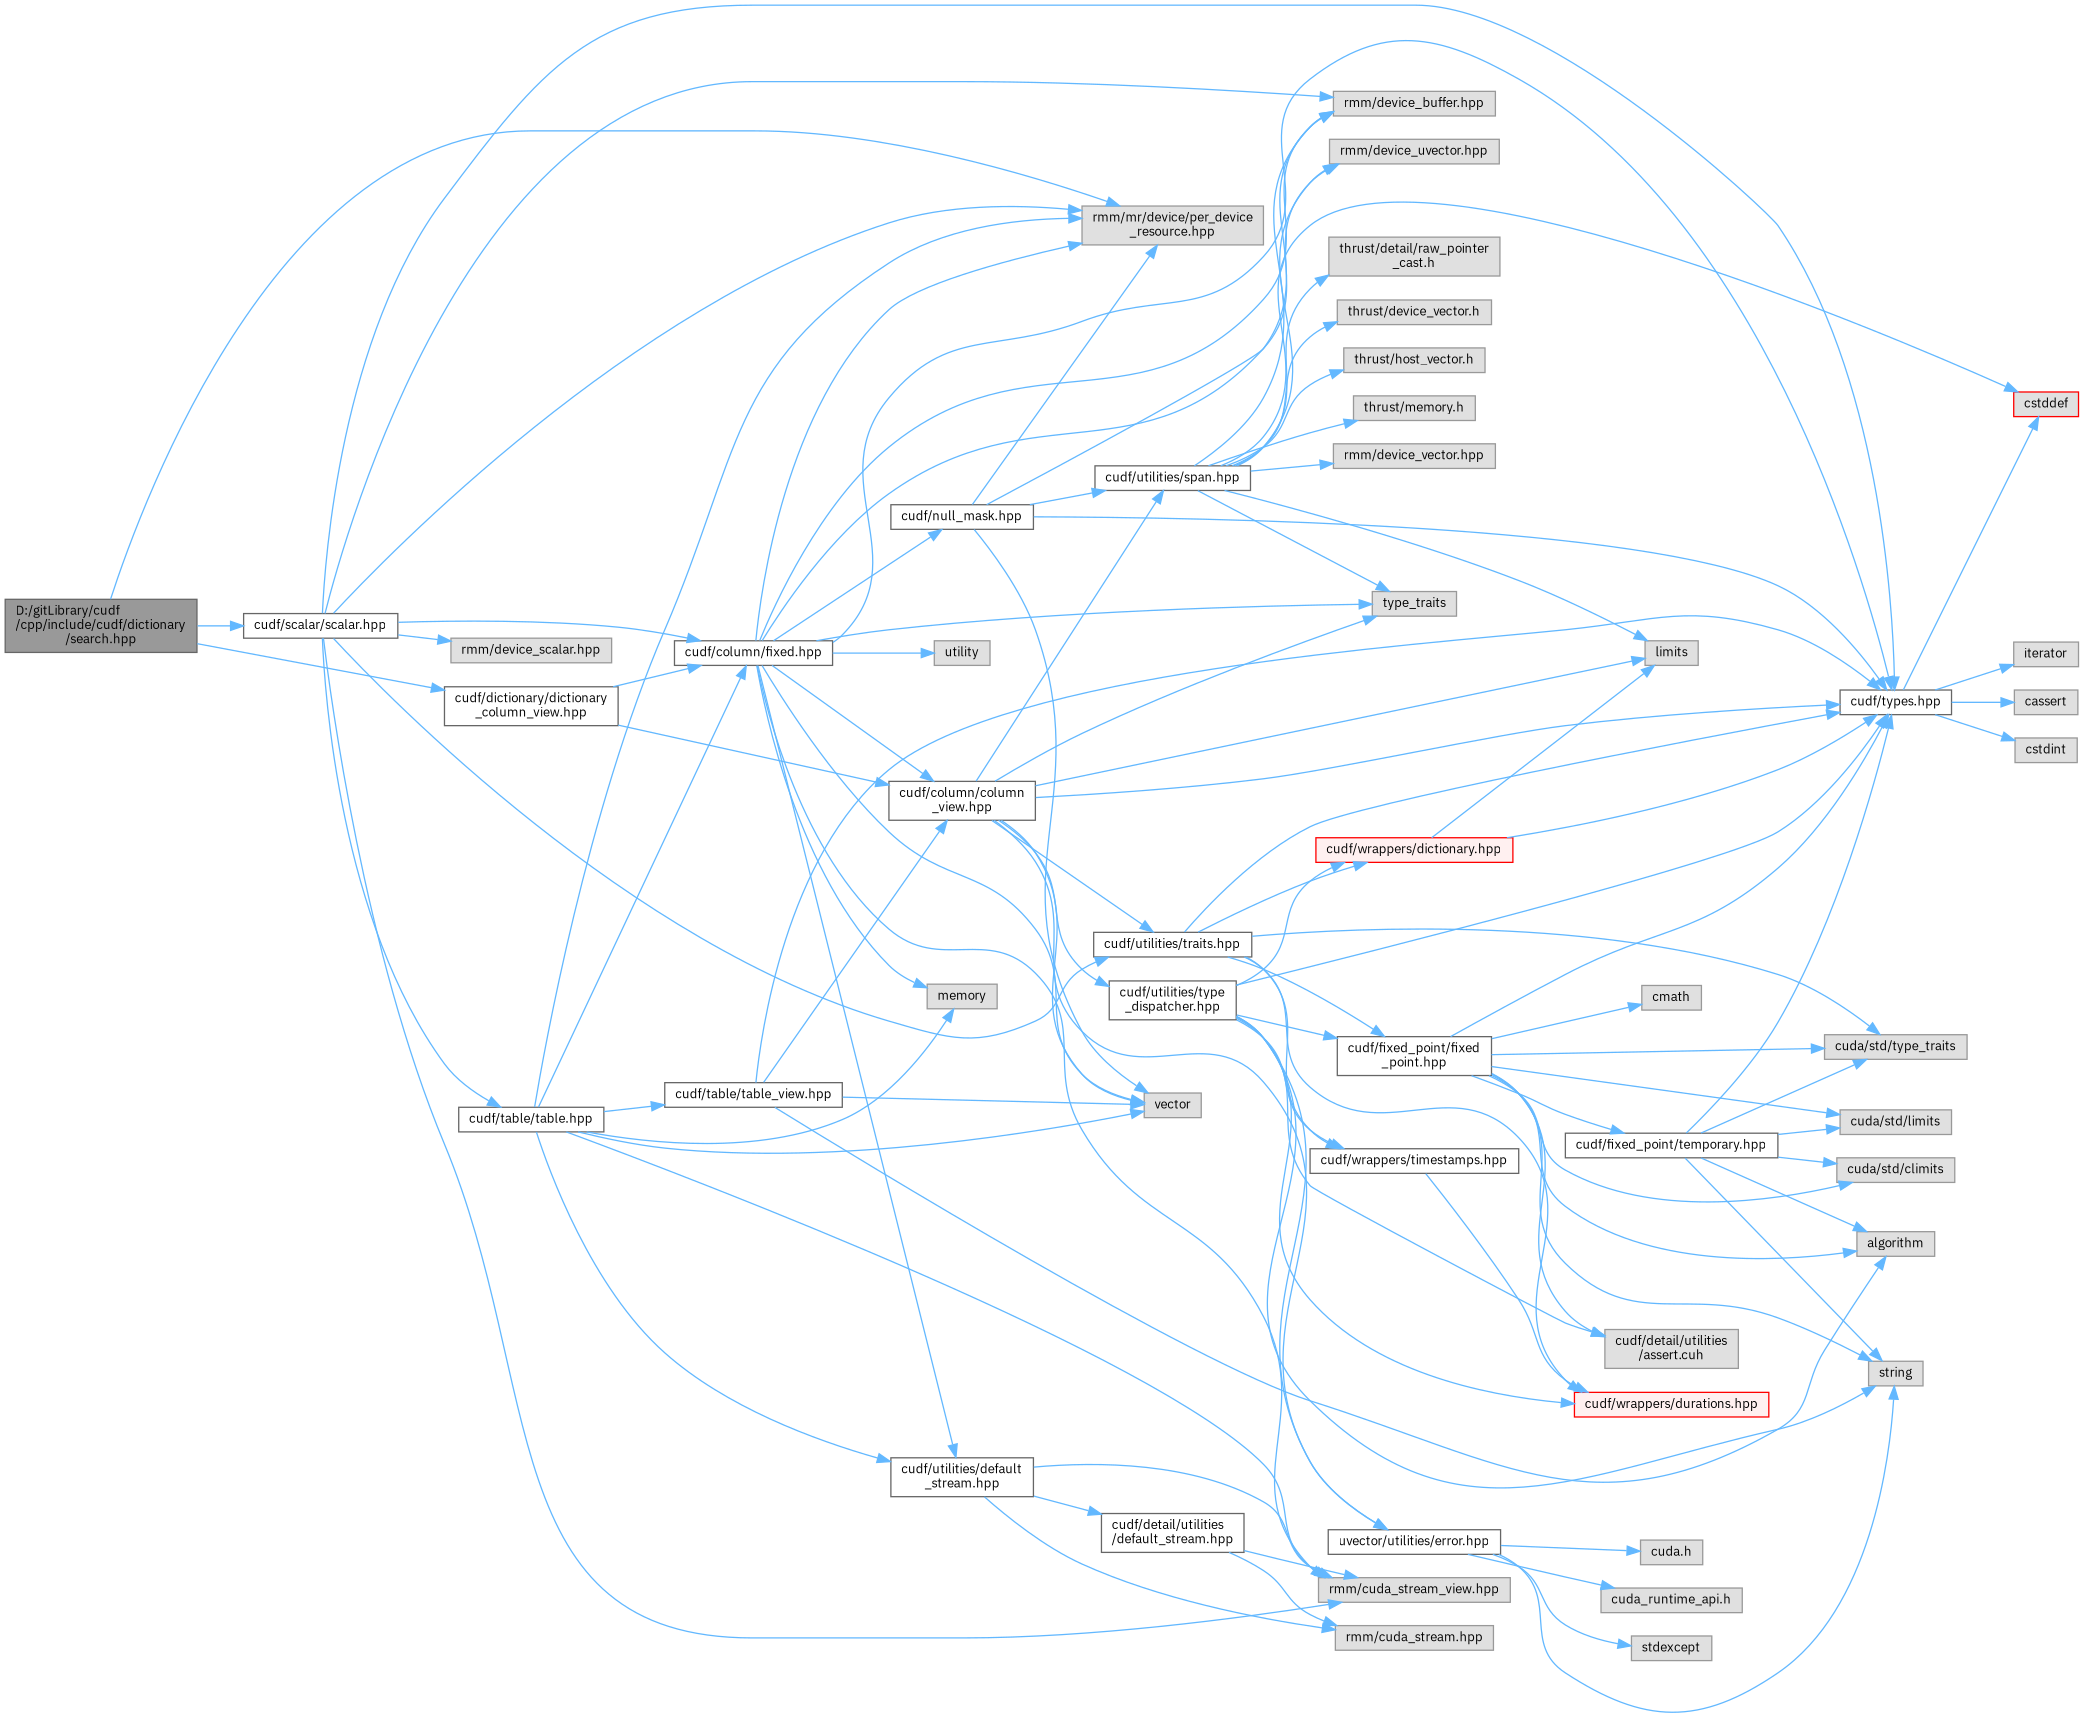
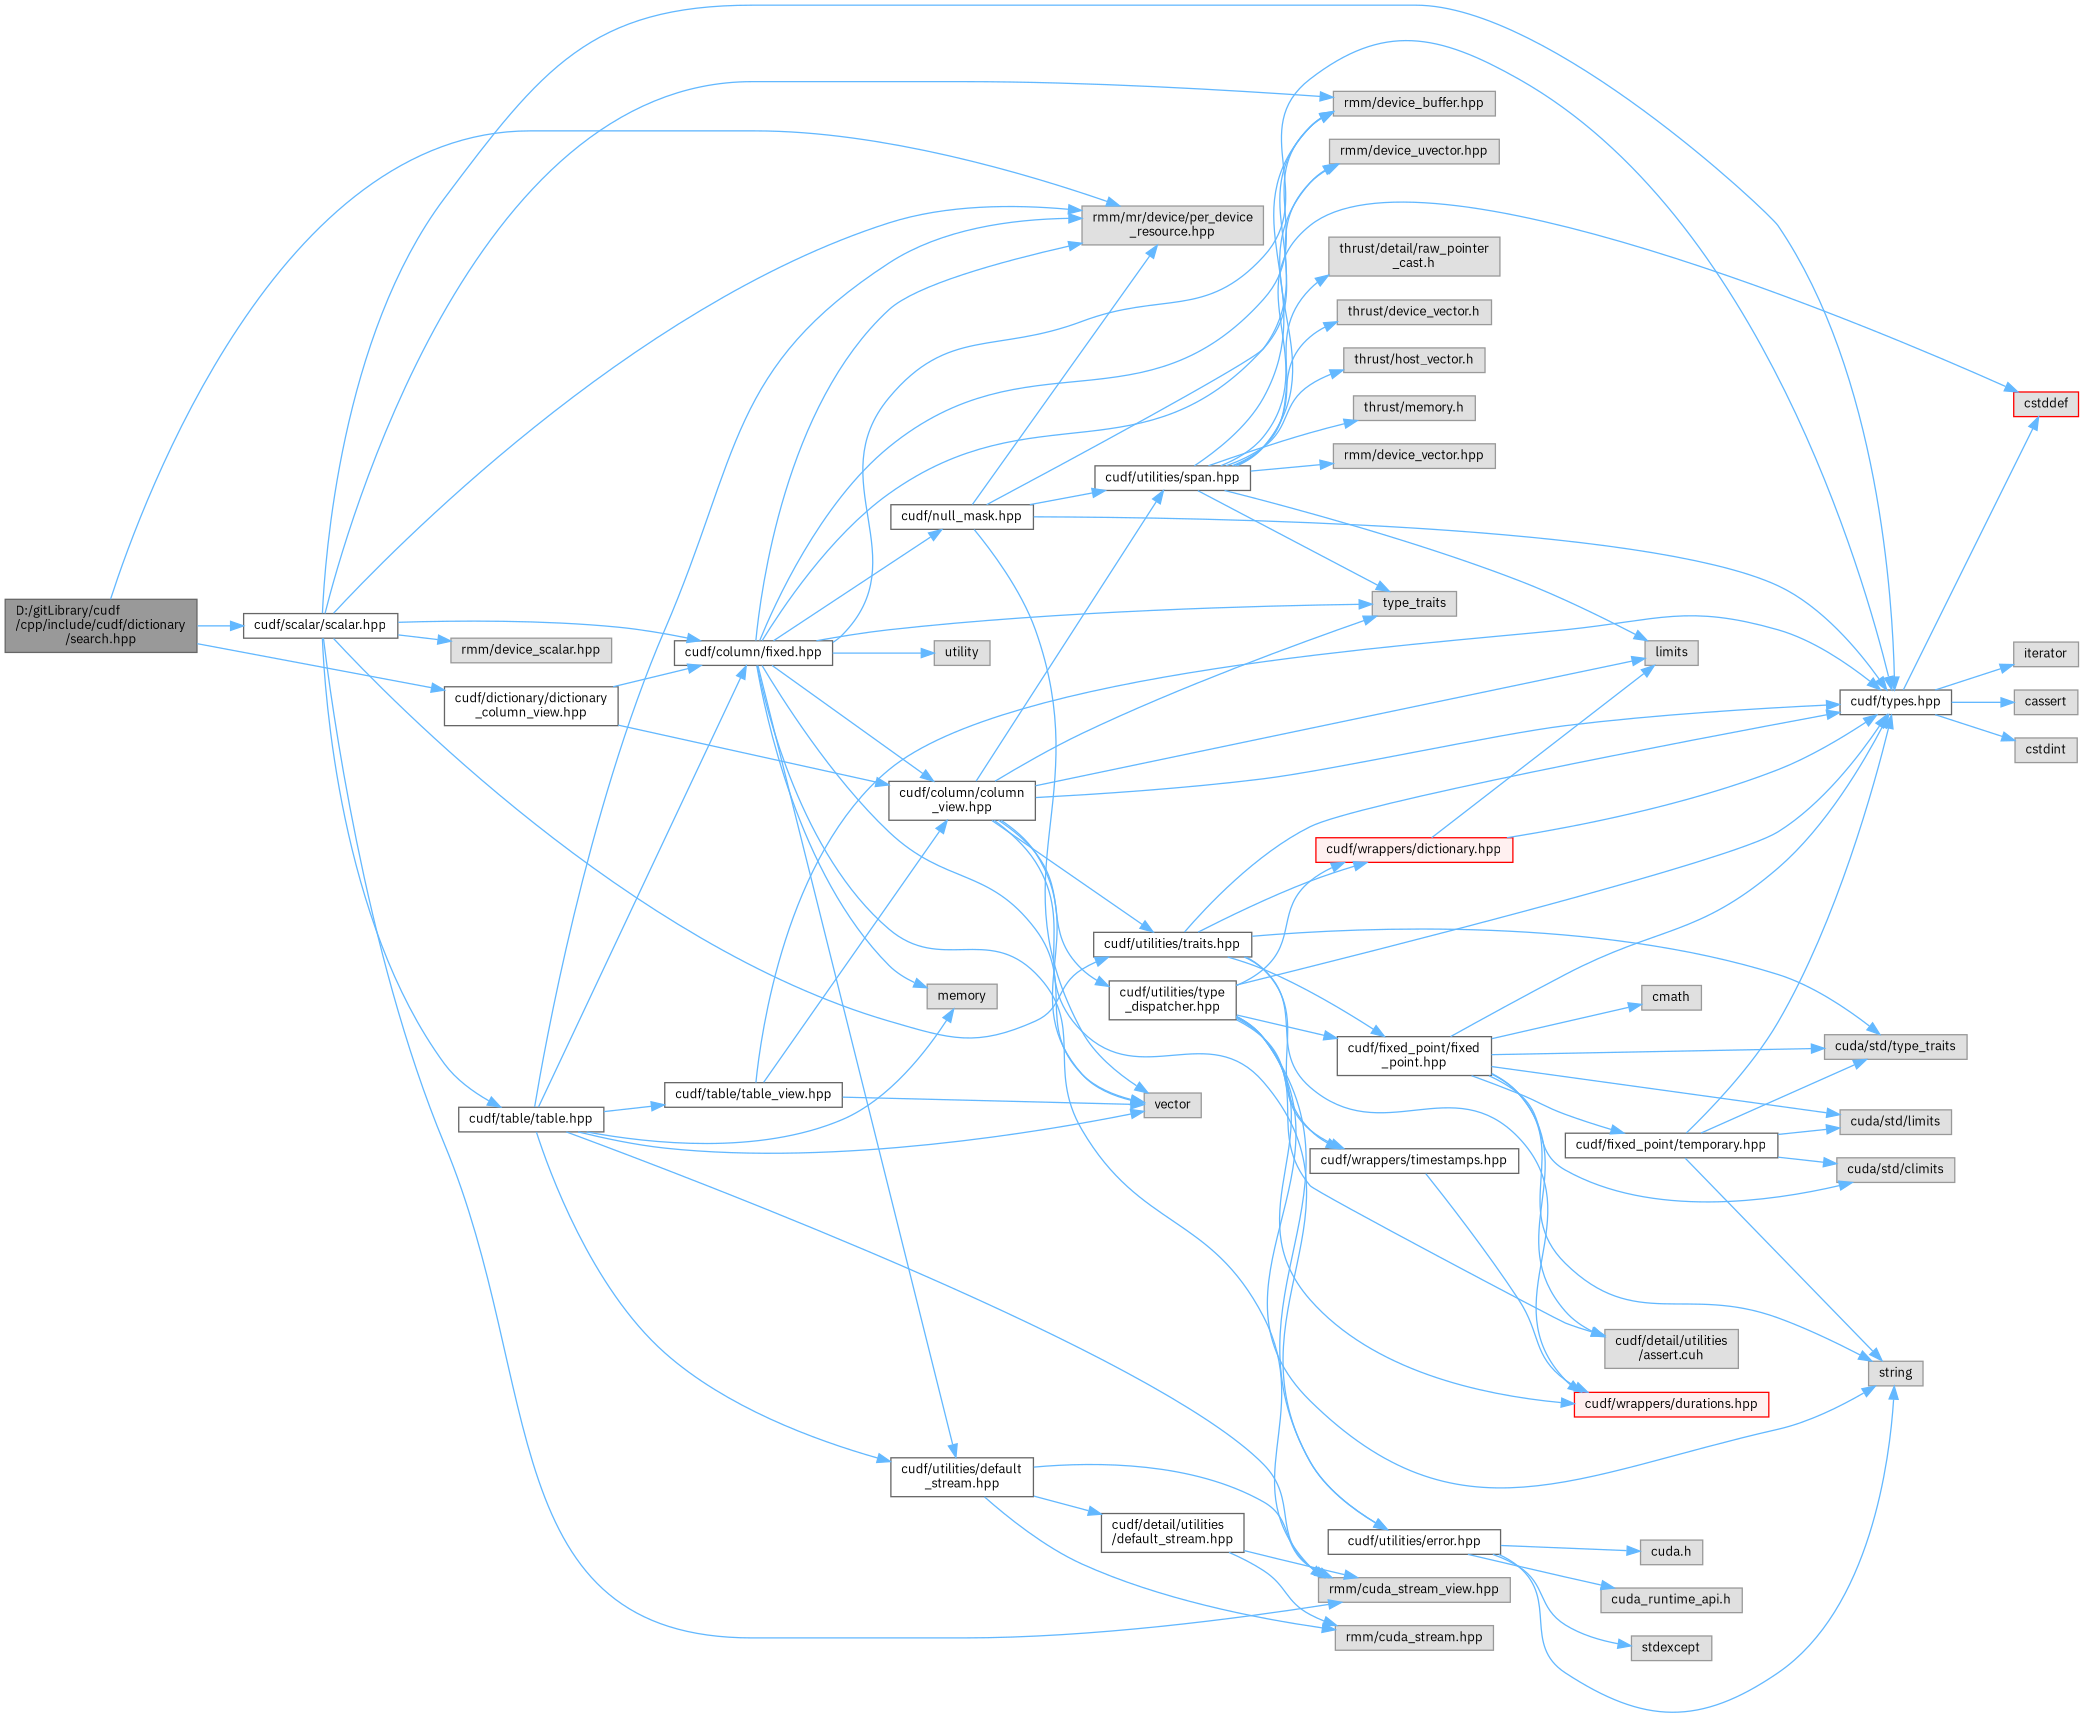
(1896, 1244) -> none
(1414, 1542) -> (1414, 1542)
